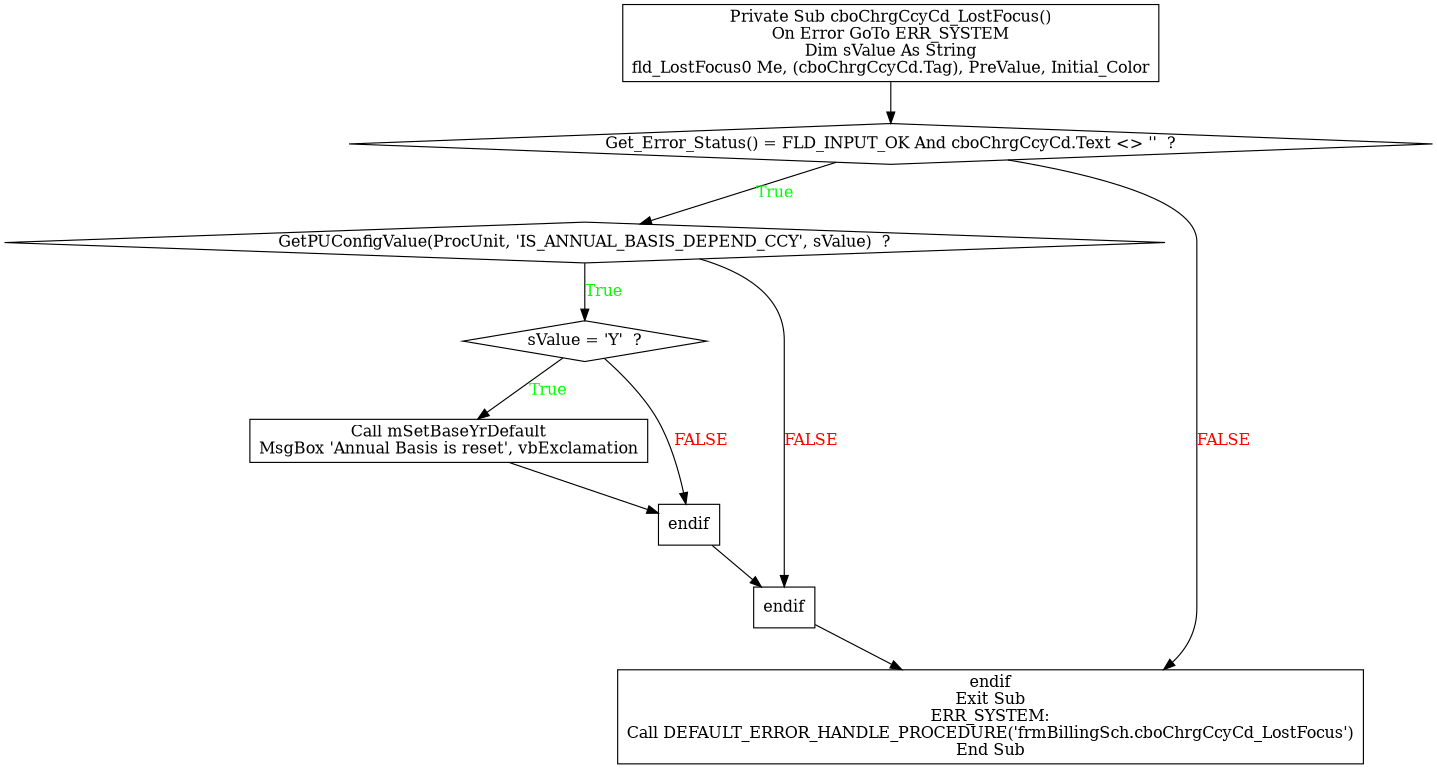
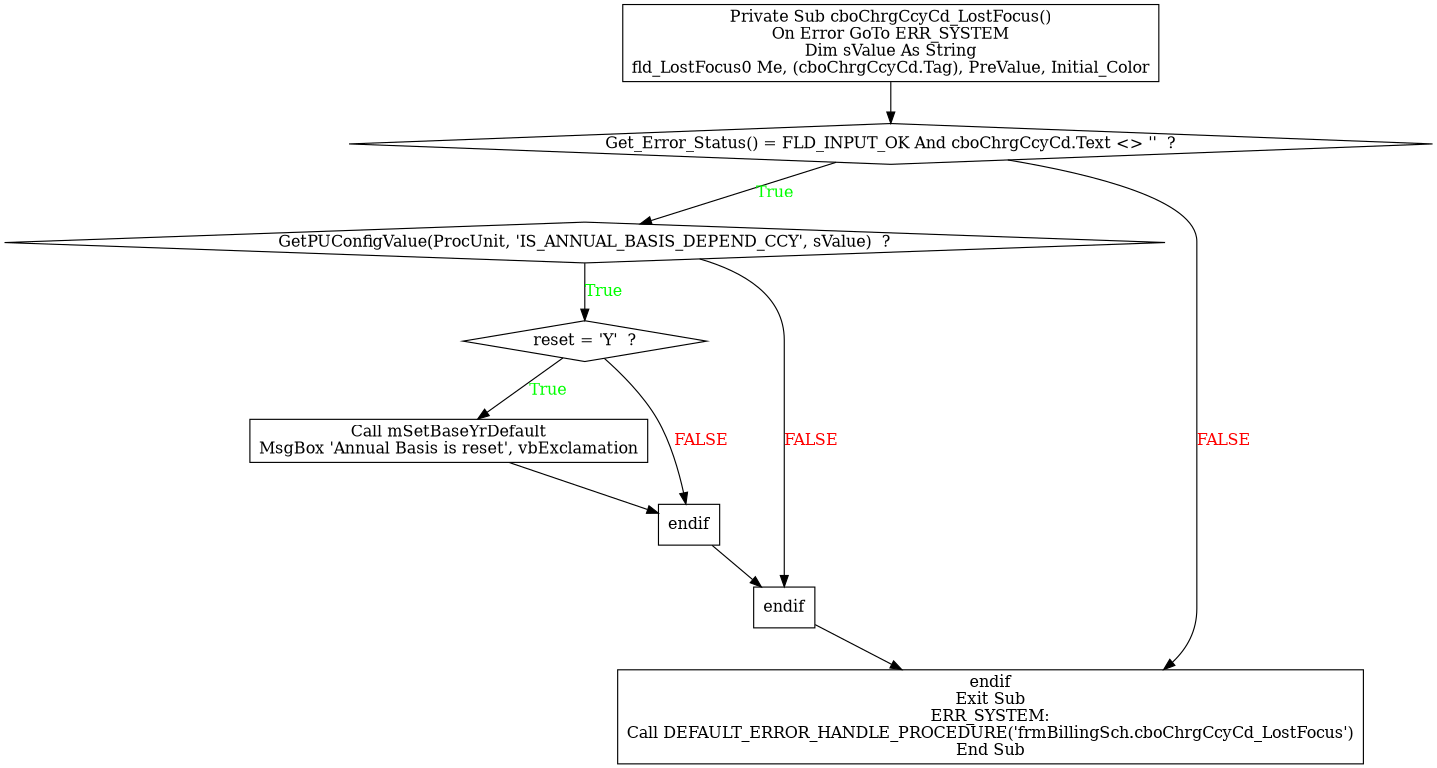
(585, 341) -> (585, 341)
